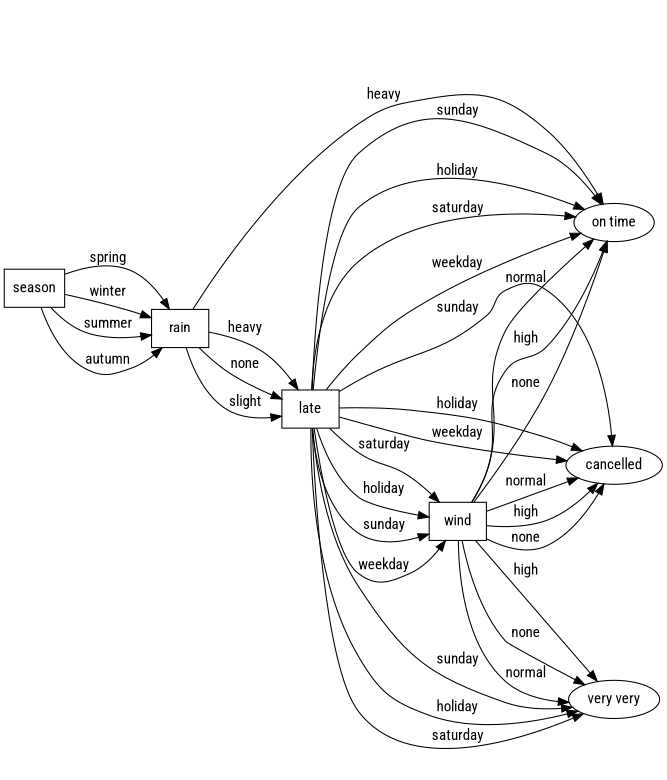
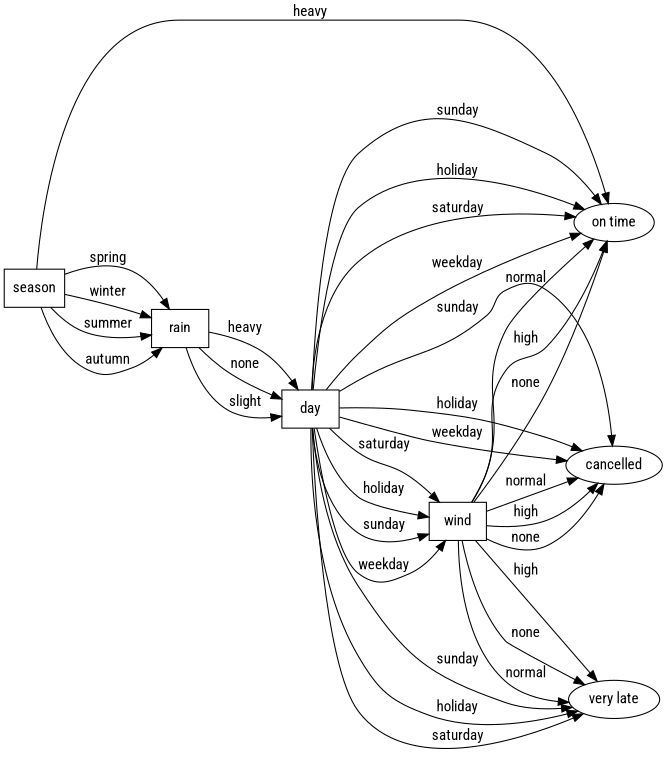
(374, 114) -> (284, 20)
(310, 409) -> (310, 409)
(614, 699) -> (614, 699)
